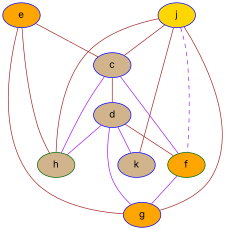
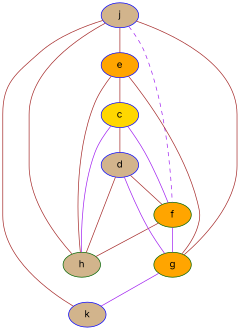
(177, 15) -> (120, 15)
(144, 40) -> (120, 40)
(112, 65) -> (120, 115)
(84, 140) -> (101, 215)
(124, 140) -> (130, 290)
(142, 215) -> (173, 265)
none -> (127, 240)
